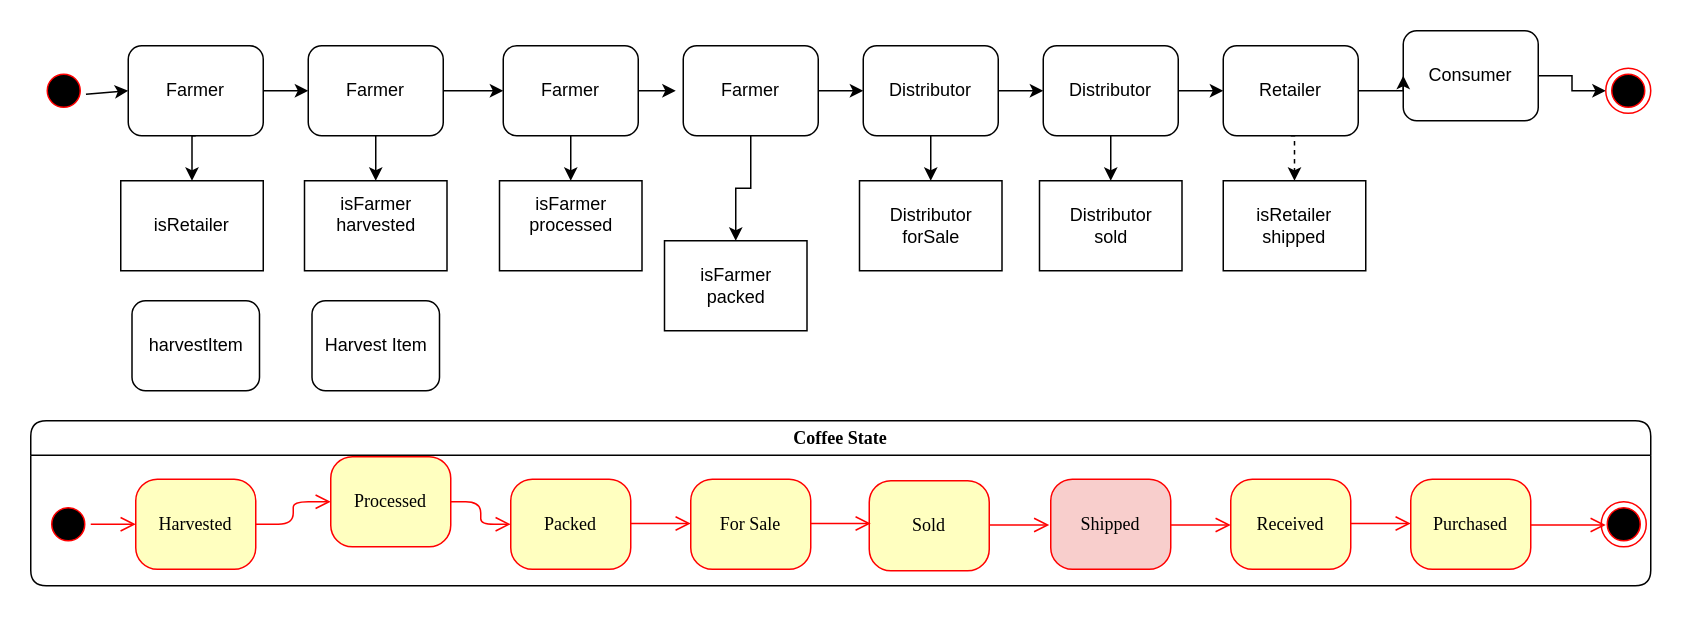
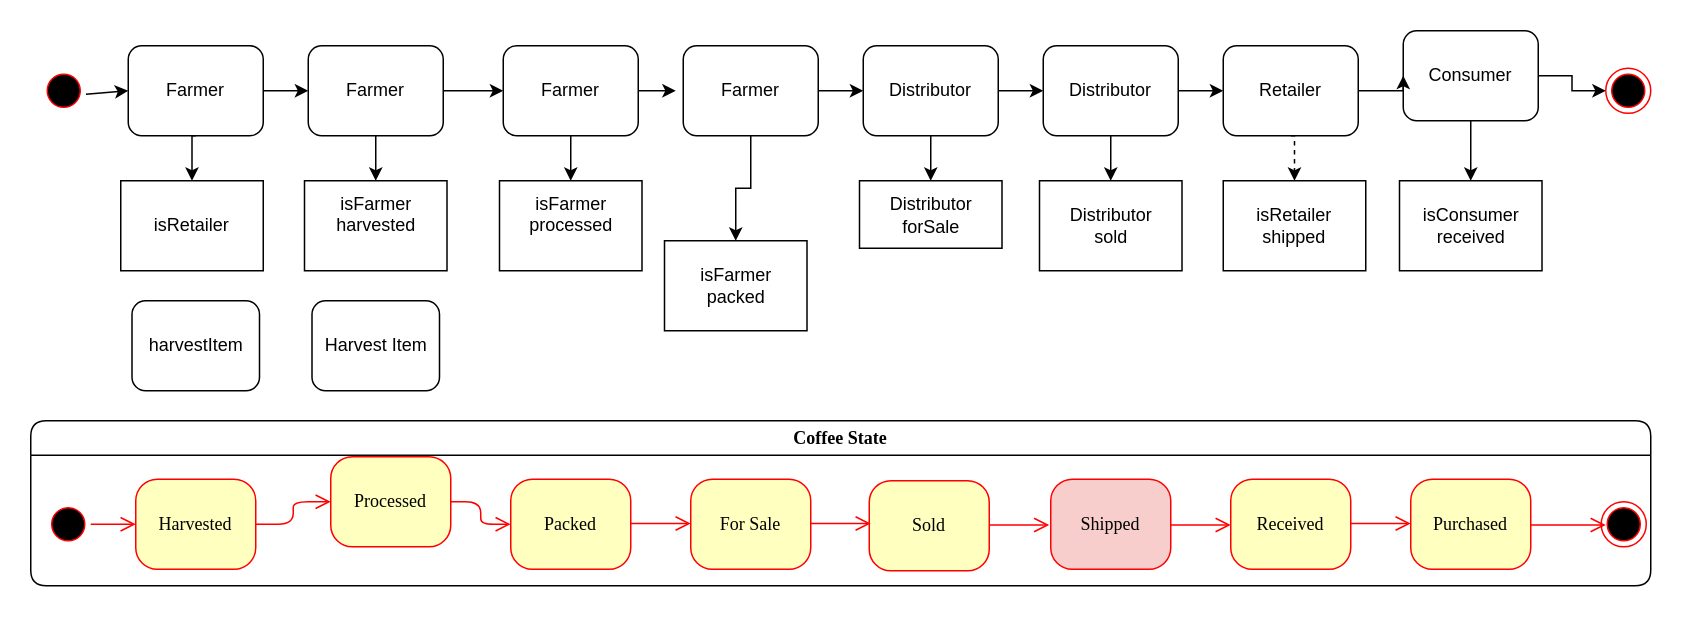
none -> (1471, 146)
(931, 226) -> (931, 215)
none -> (1471, 226)
